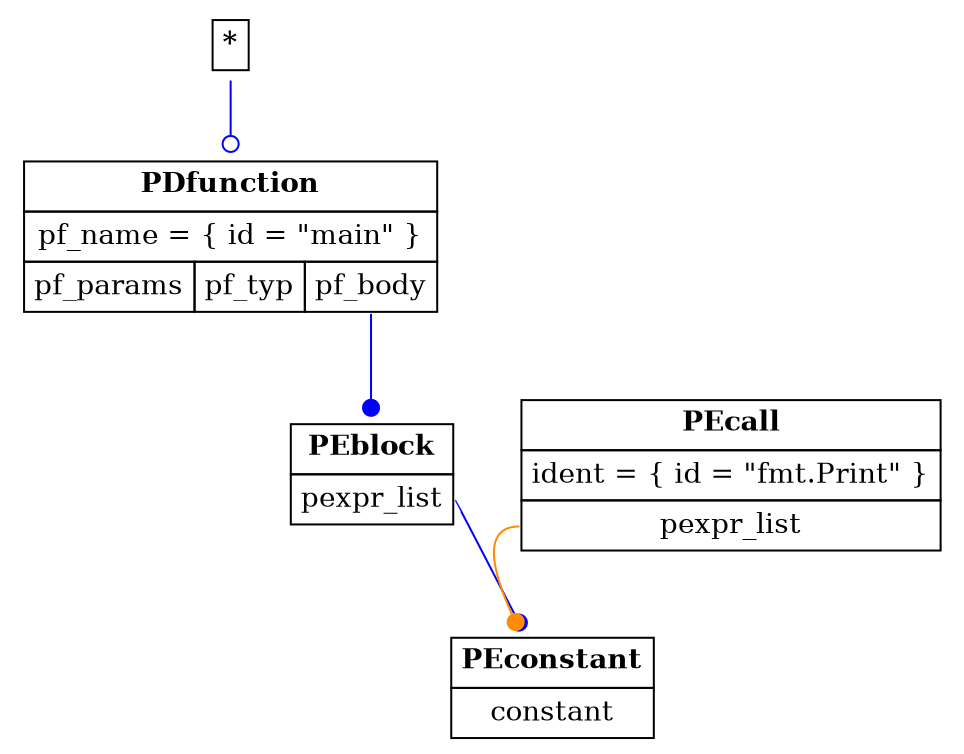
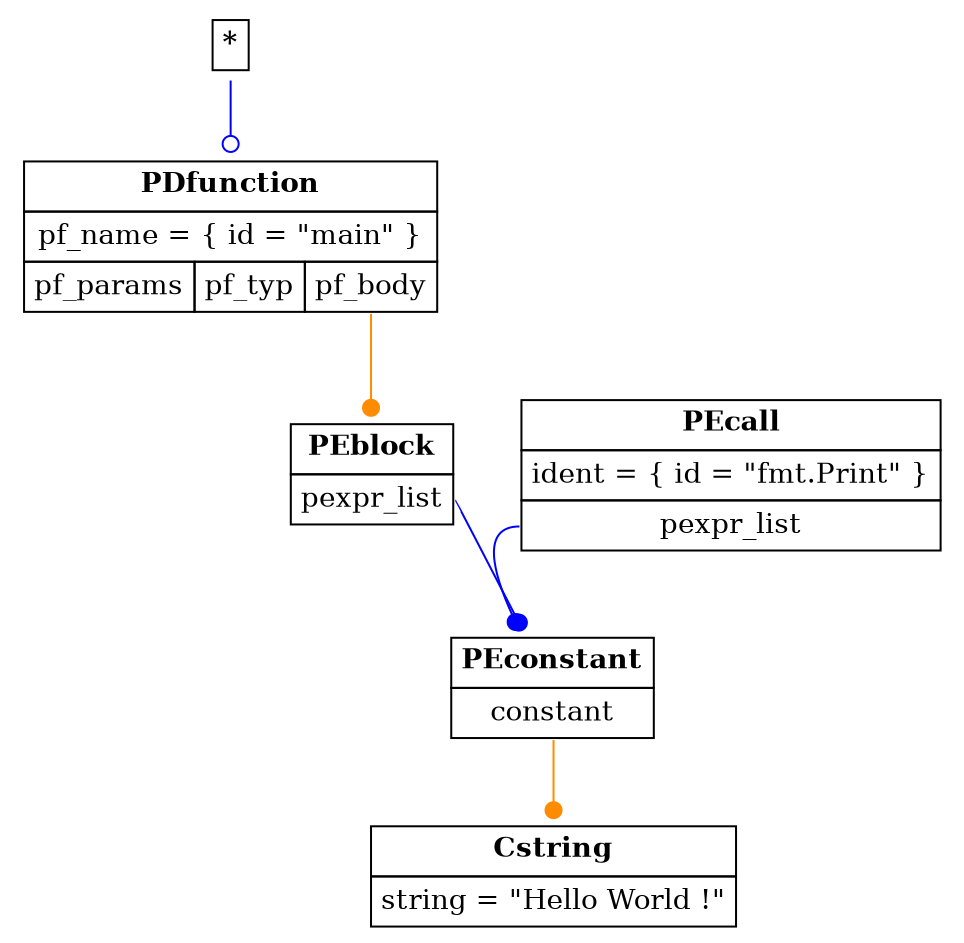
(371, 357) -> (371, 357)
(495, 548) -> (495, 548)
none -> (554, 876)
